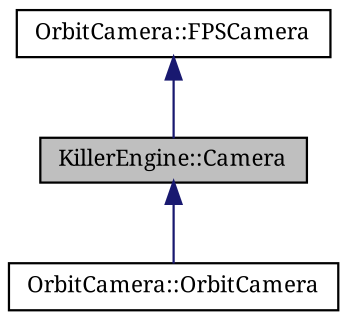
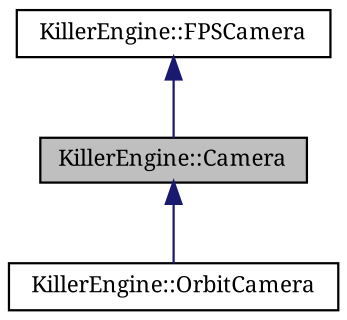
(174, 34) -> (174, 34)
(174, 287) -> (174, 287)
